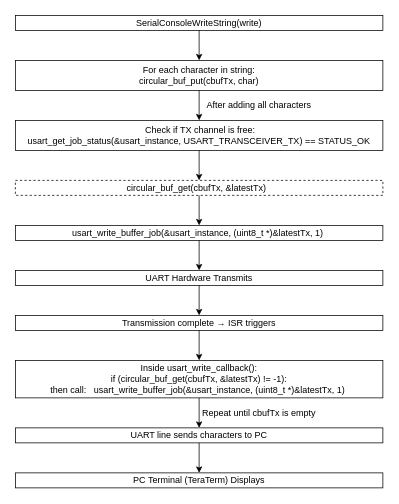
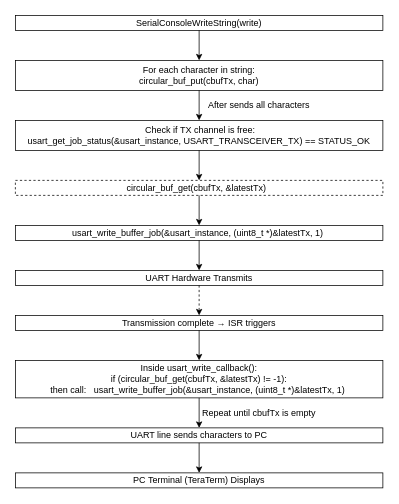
(259, 105) -> (259, 105)
(199, 297) -> (199, 297)
